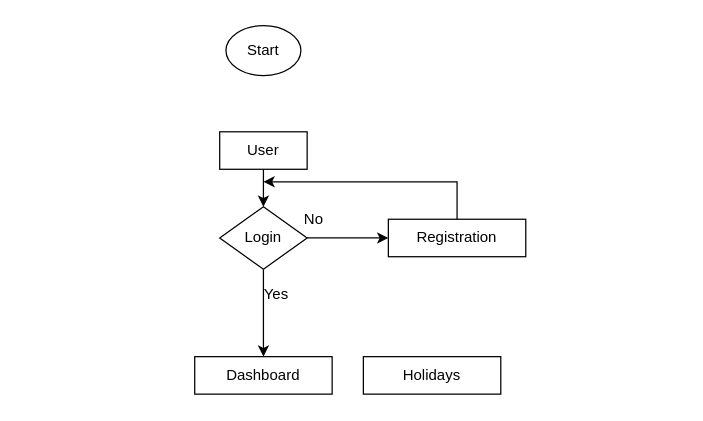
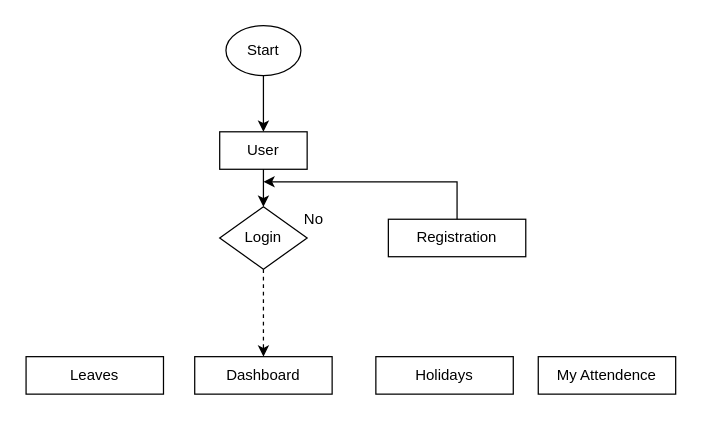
none -> (263, 100)
(343, 238) -> none
(276, 294) -> none
(263, 308) -> (263, 308)
none -> (94, 376)
(432, 376) -> (444, 376)
none -> (607, 376)
